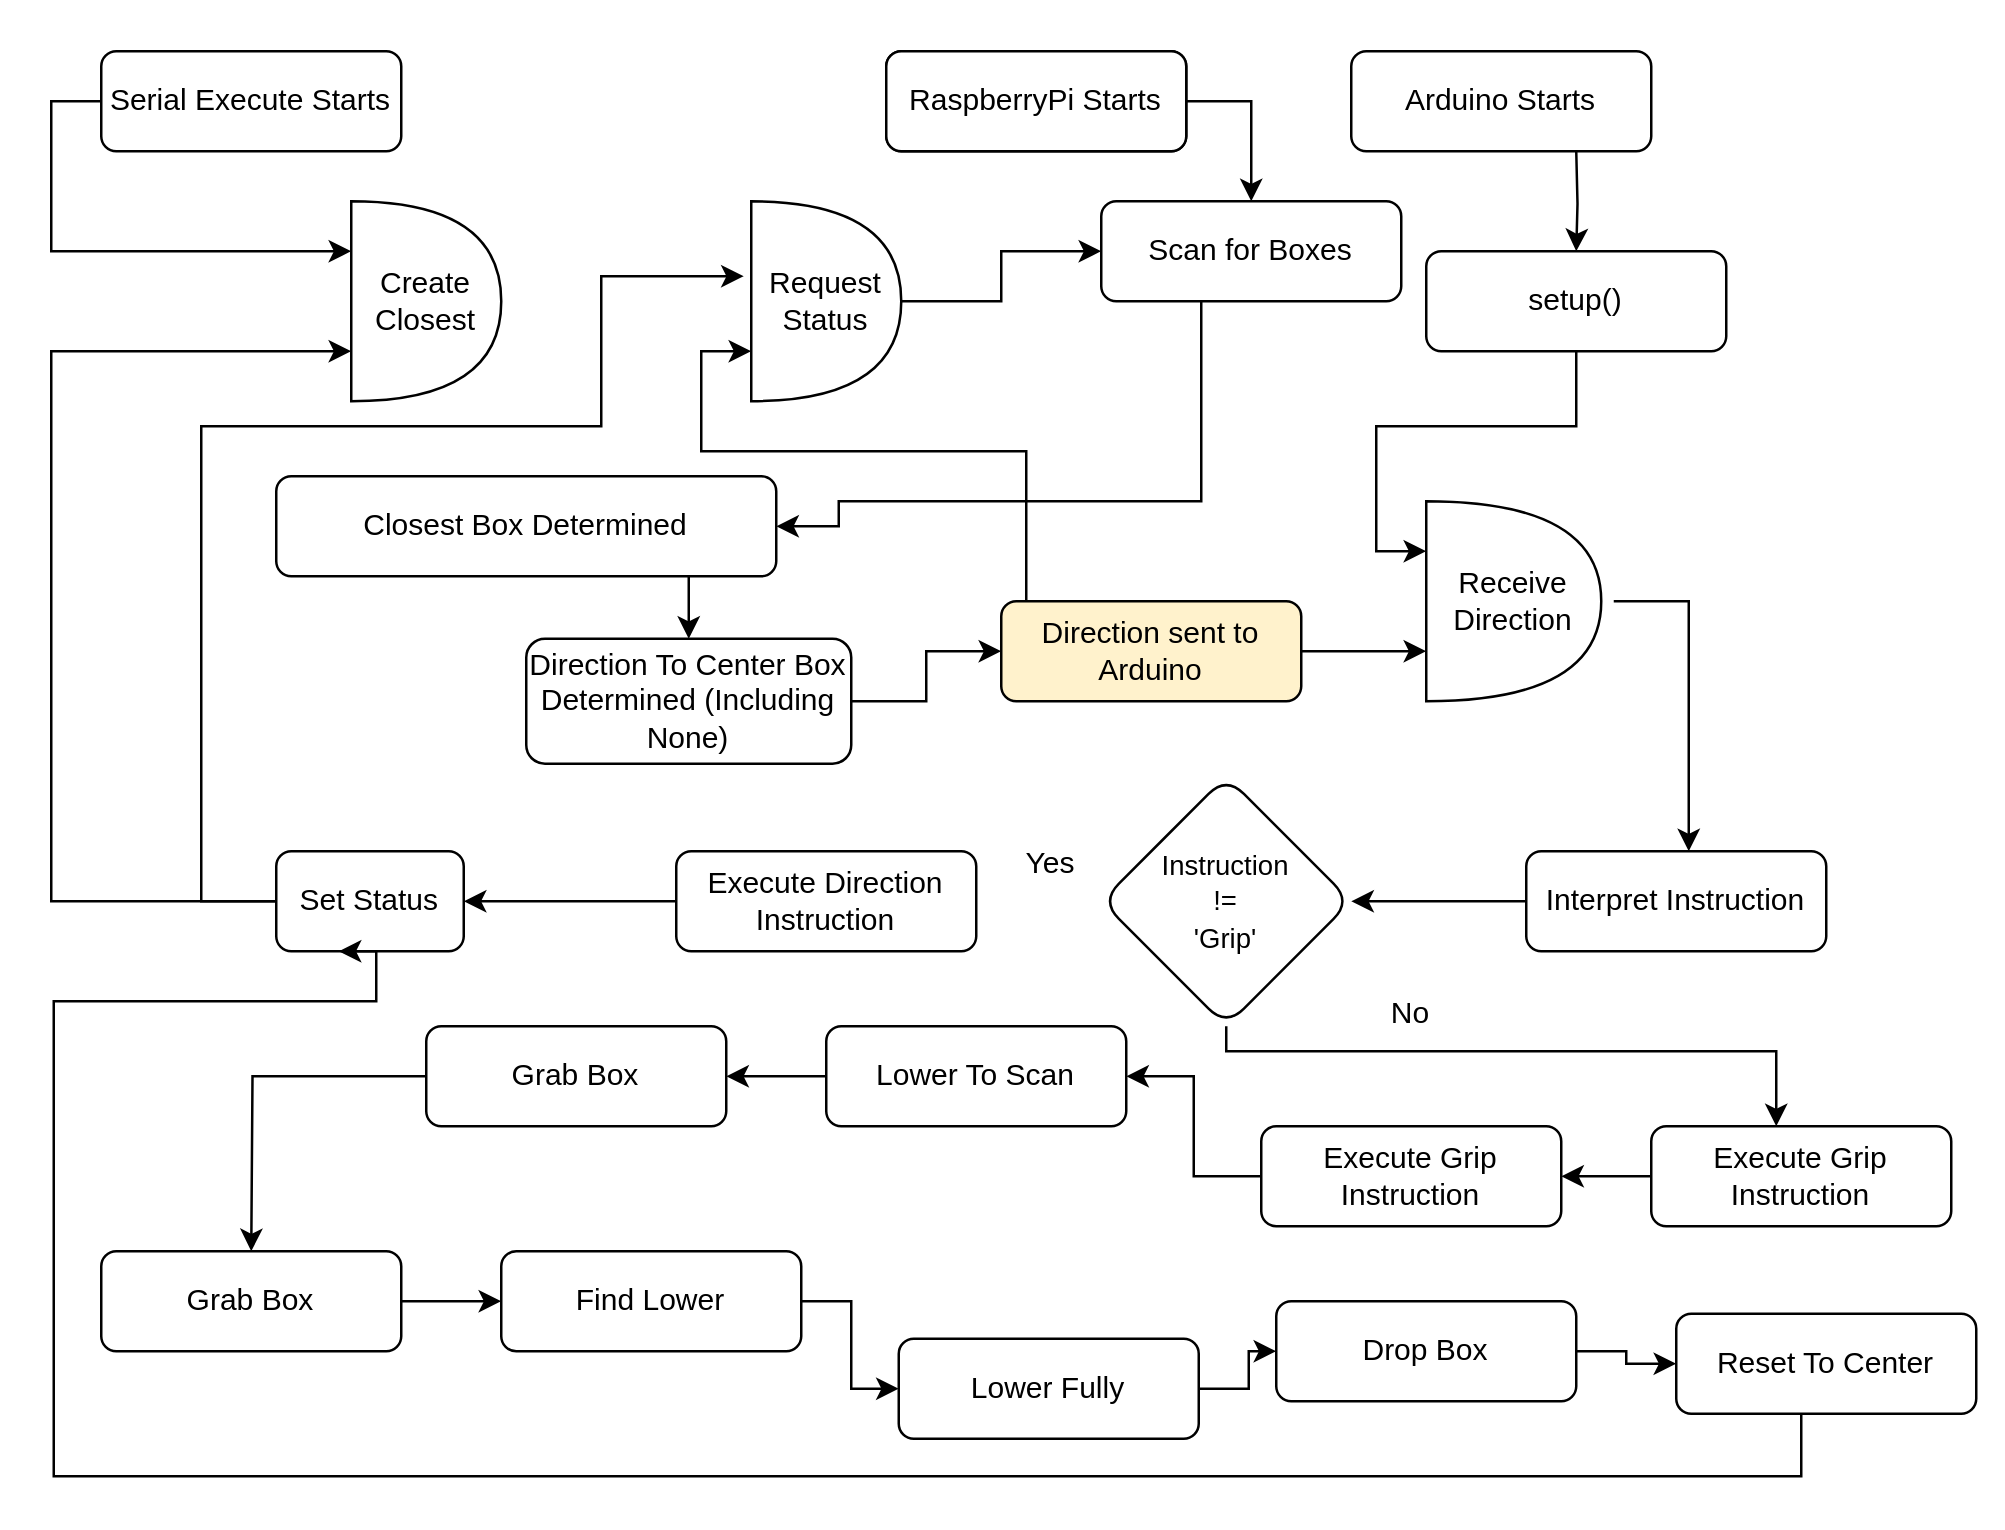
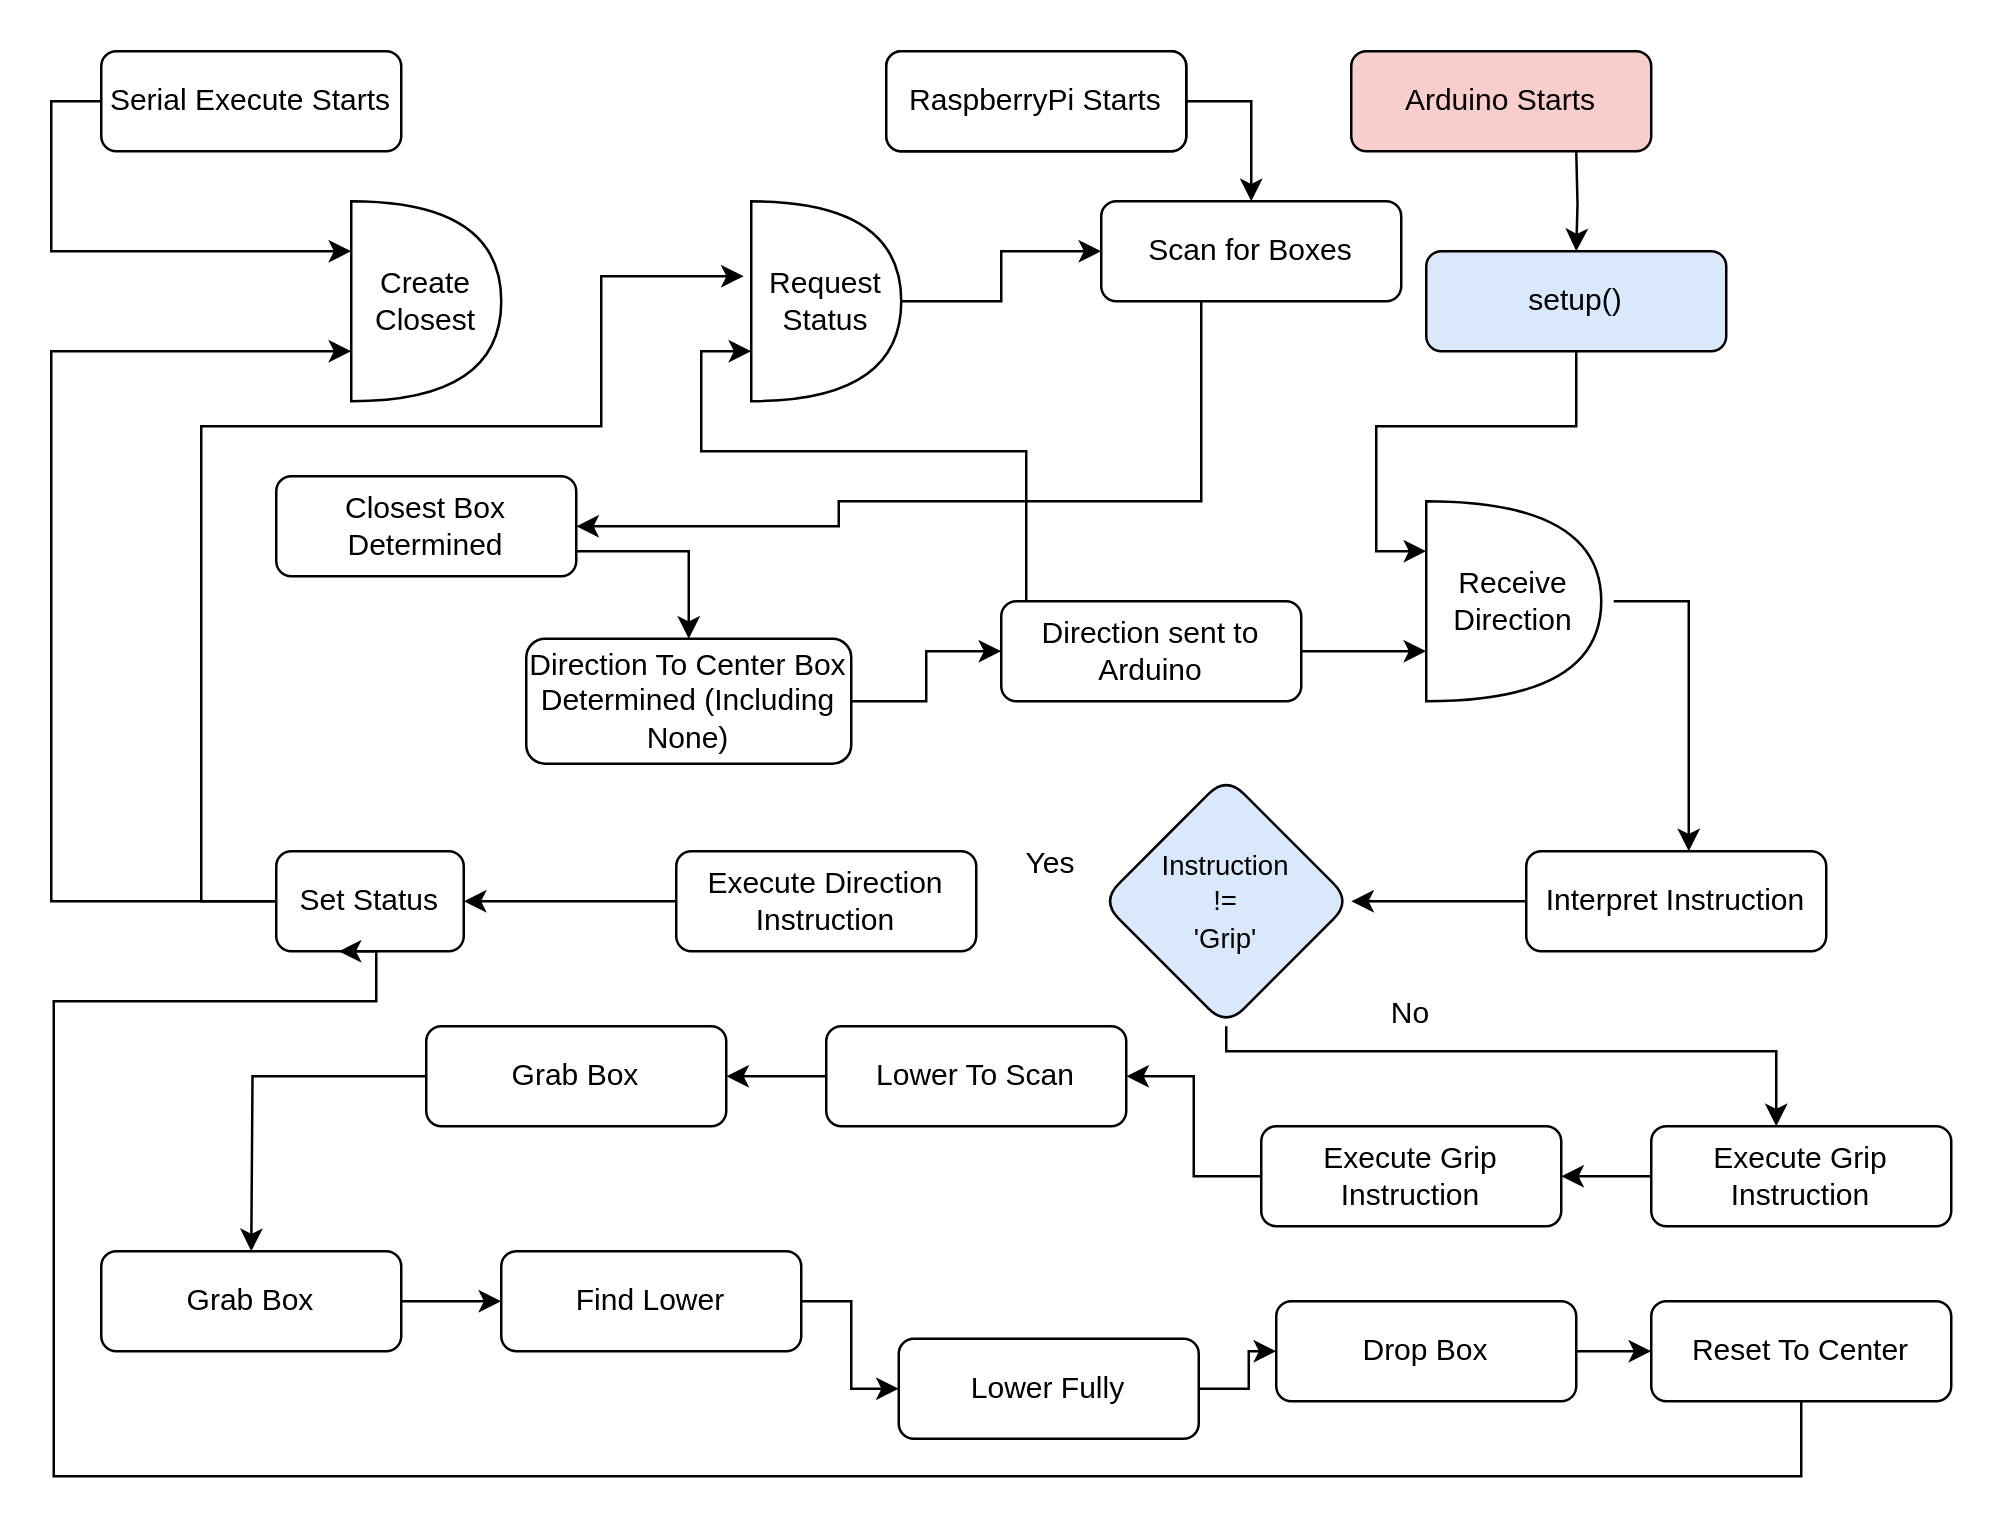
(1501, 101) -> (1501, 101)
(1576, 301) -> (1576, 301)
(526, 526) -> (426, 526)
(1151, 651) -> (1151, 651)
(1226, 901) -> (1226, 901)
(1826, 1364) -> (1801, 1351)
